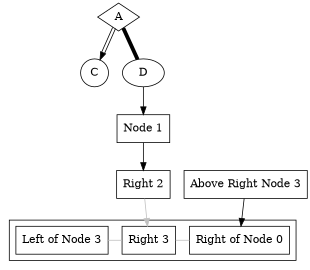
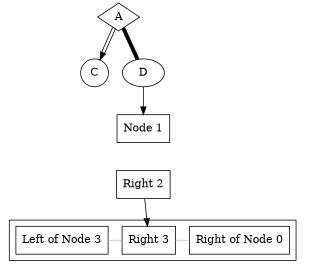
(143, 153) -> none
(246, 184) -> none
(146, 209) -> (146, 209)
